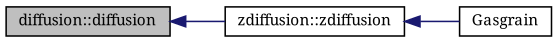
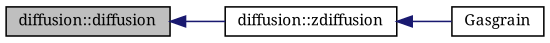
(315, 21) -> (311, 21)
